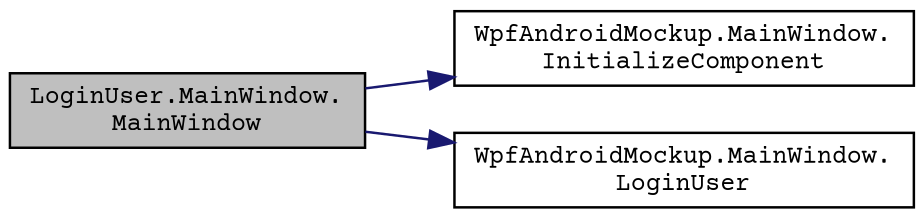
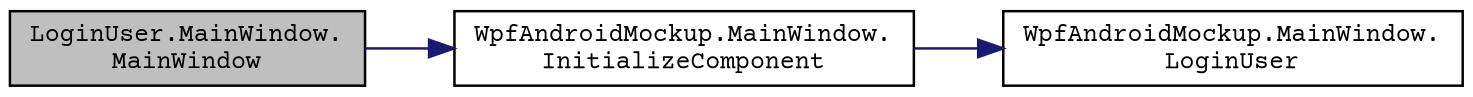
(397, 136) -> (946, 48)
